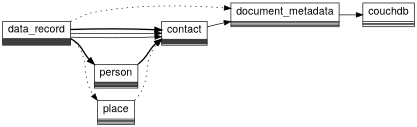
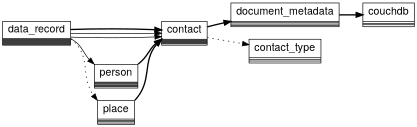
(146, 6) -> none
(348, 15) -> (348, 15)
(216, 25) -> (216, 25)
(81, 48) -> (81, 48)
none -> (285, 51)
(147, 73) -> (147, 73)
